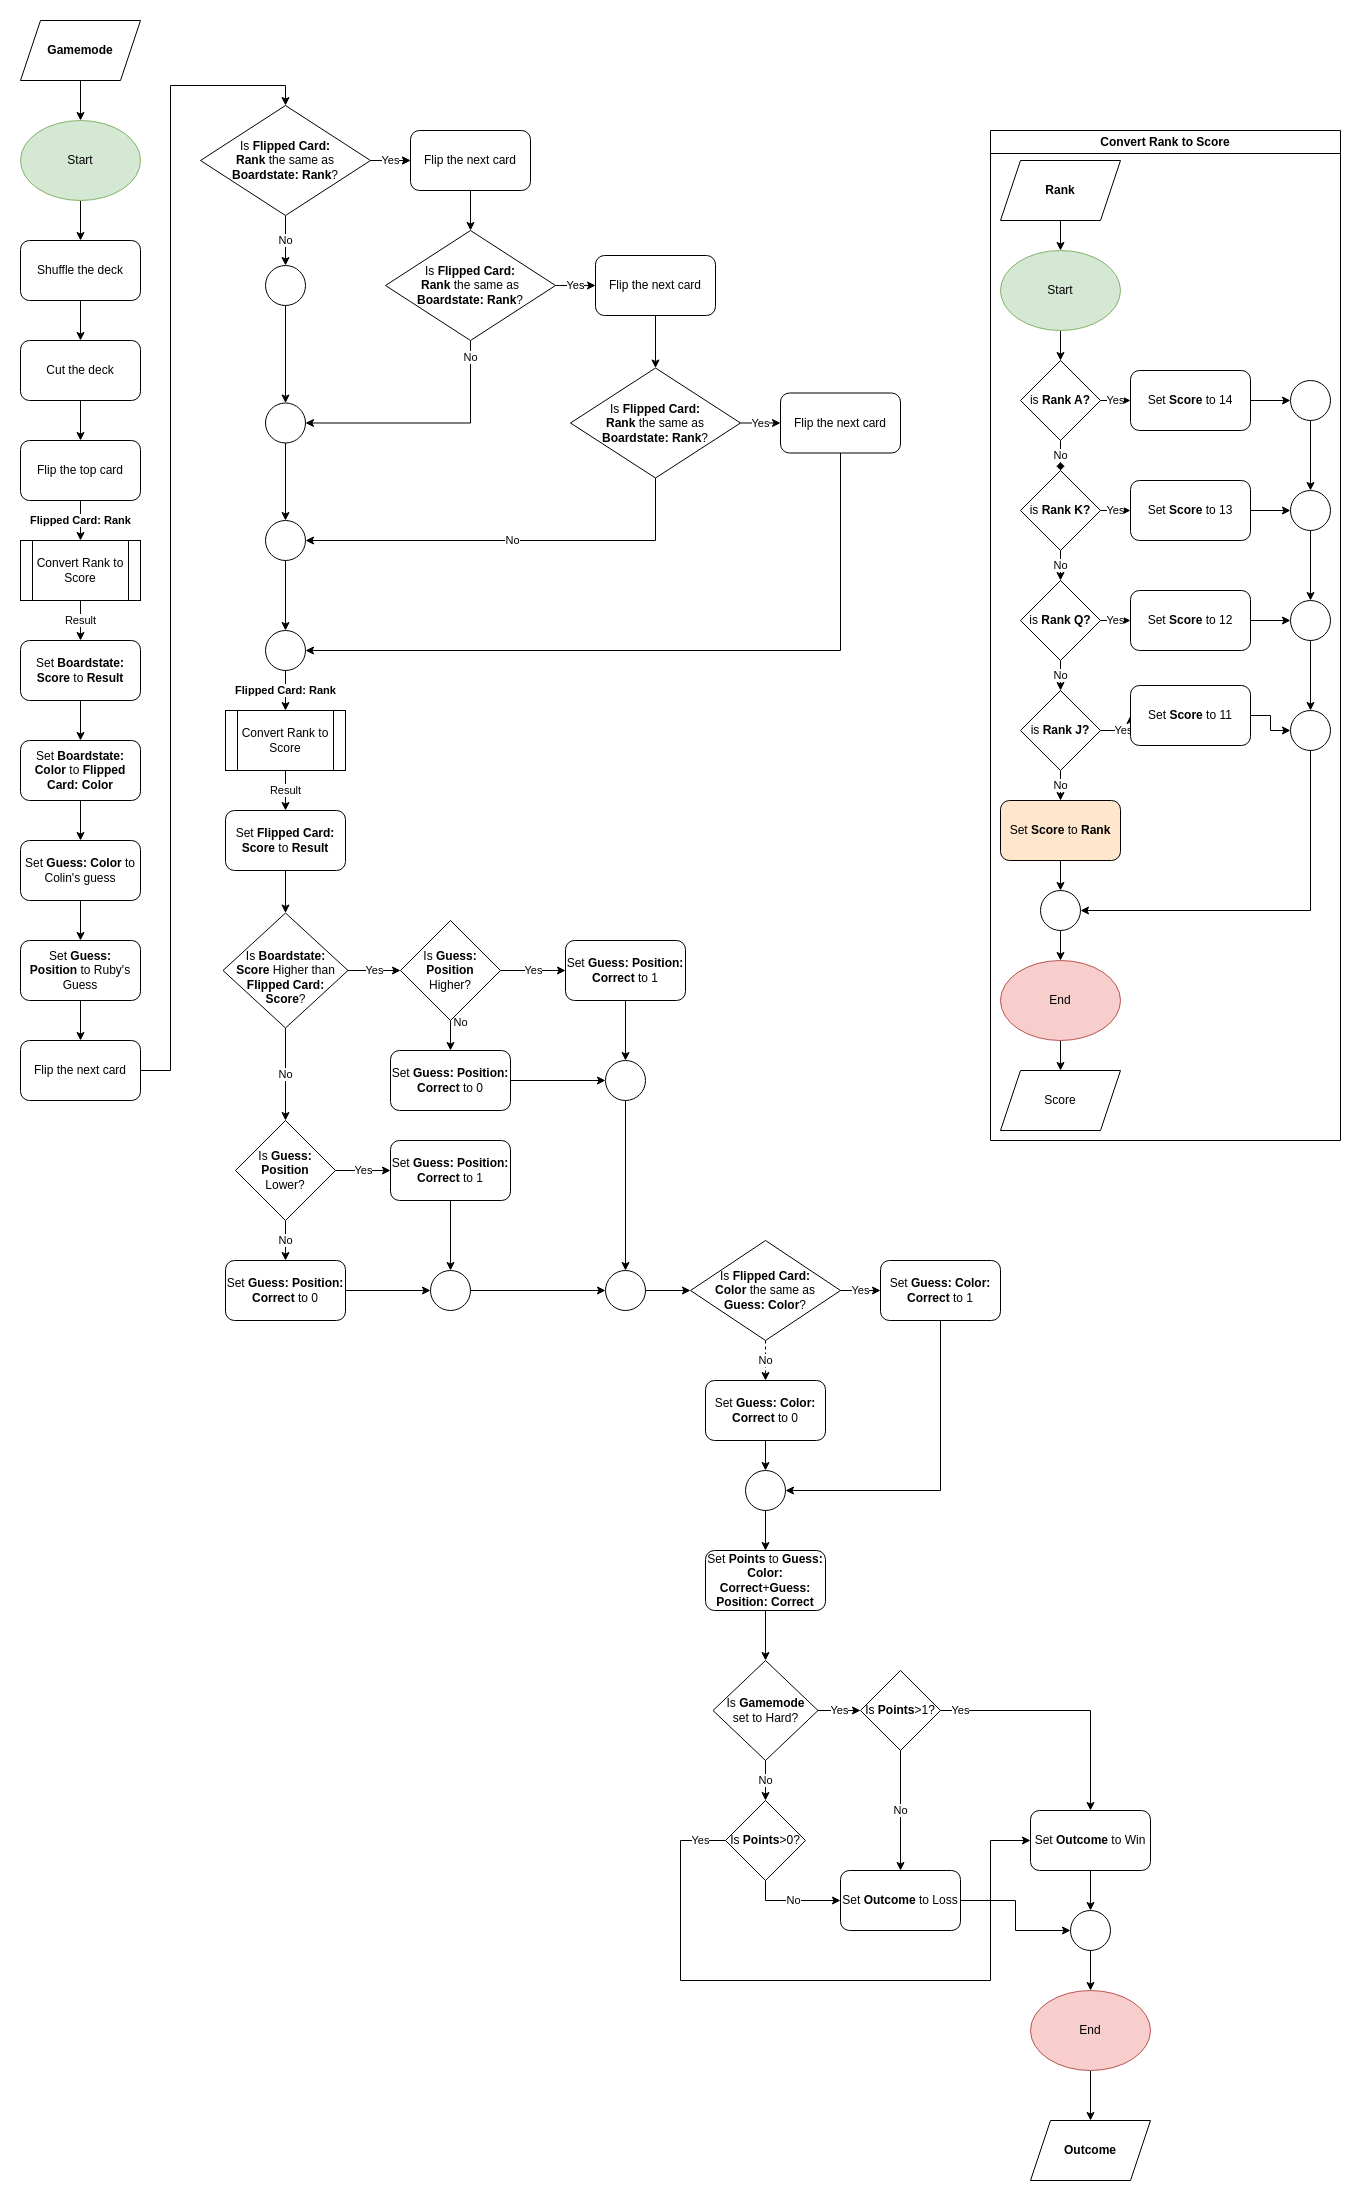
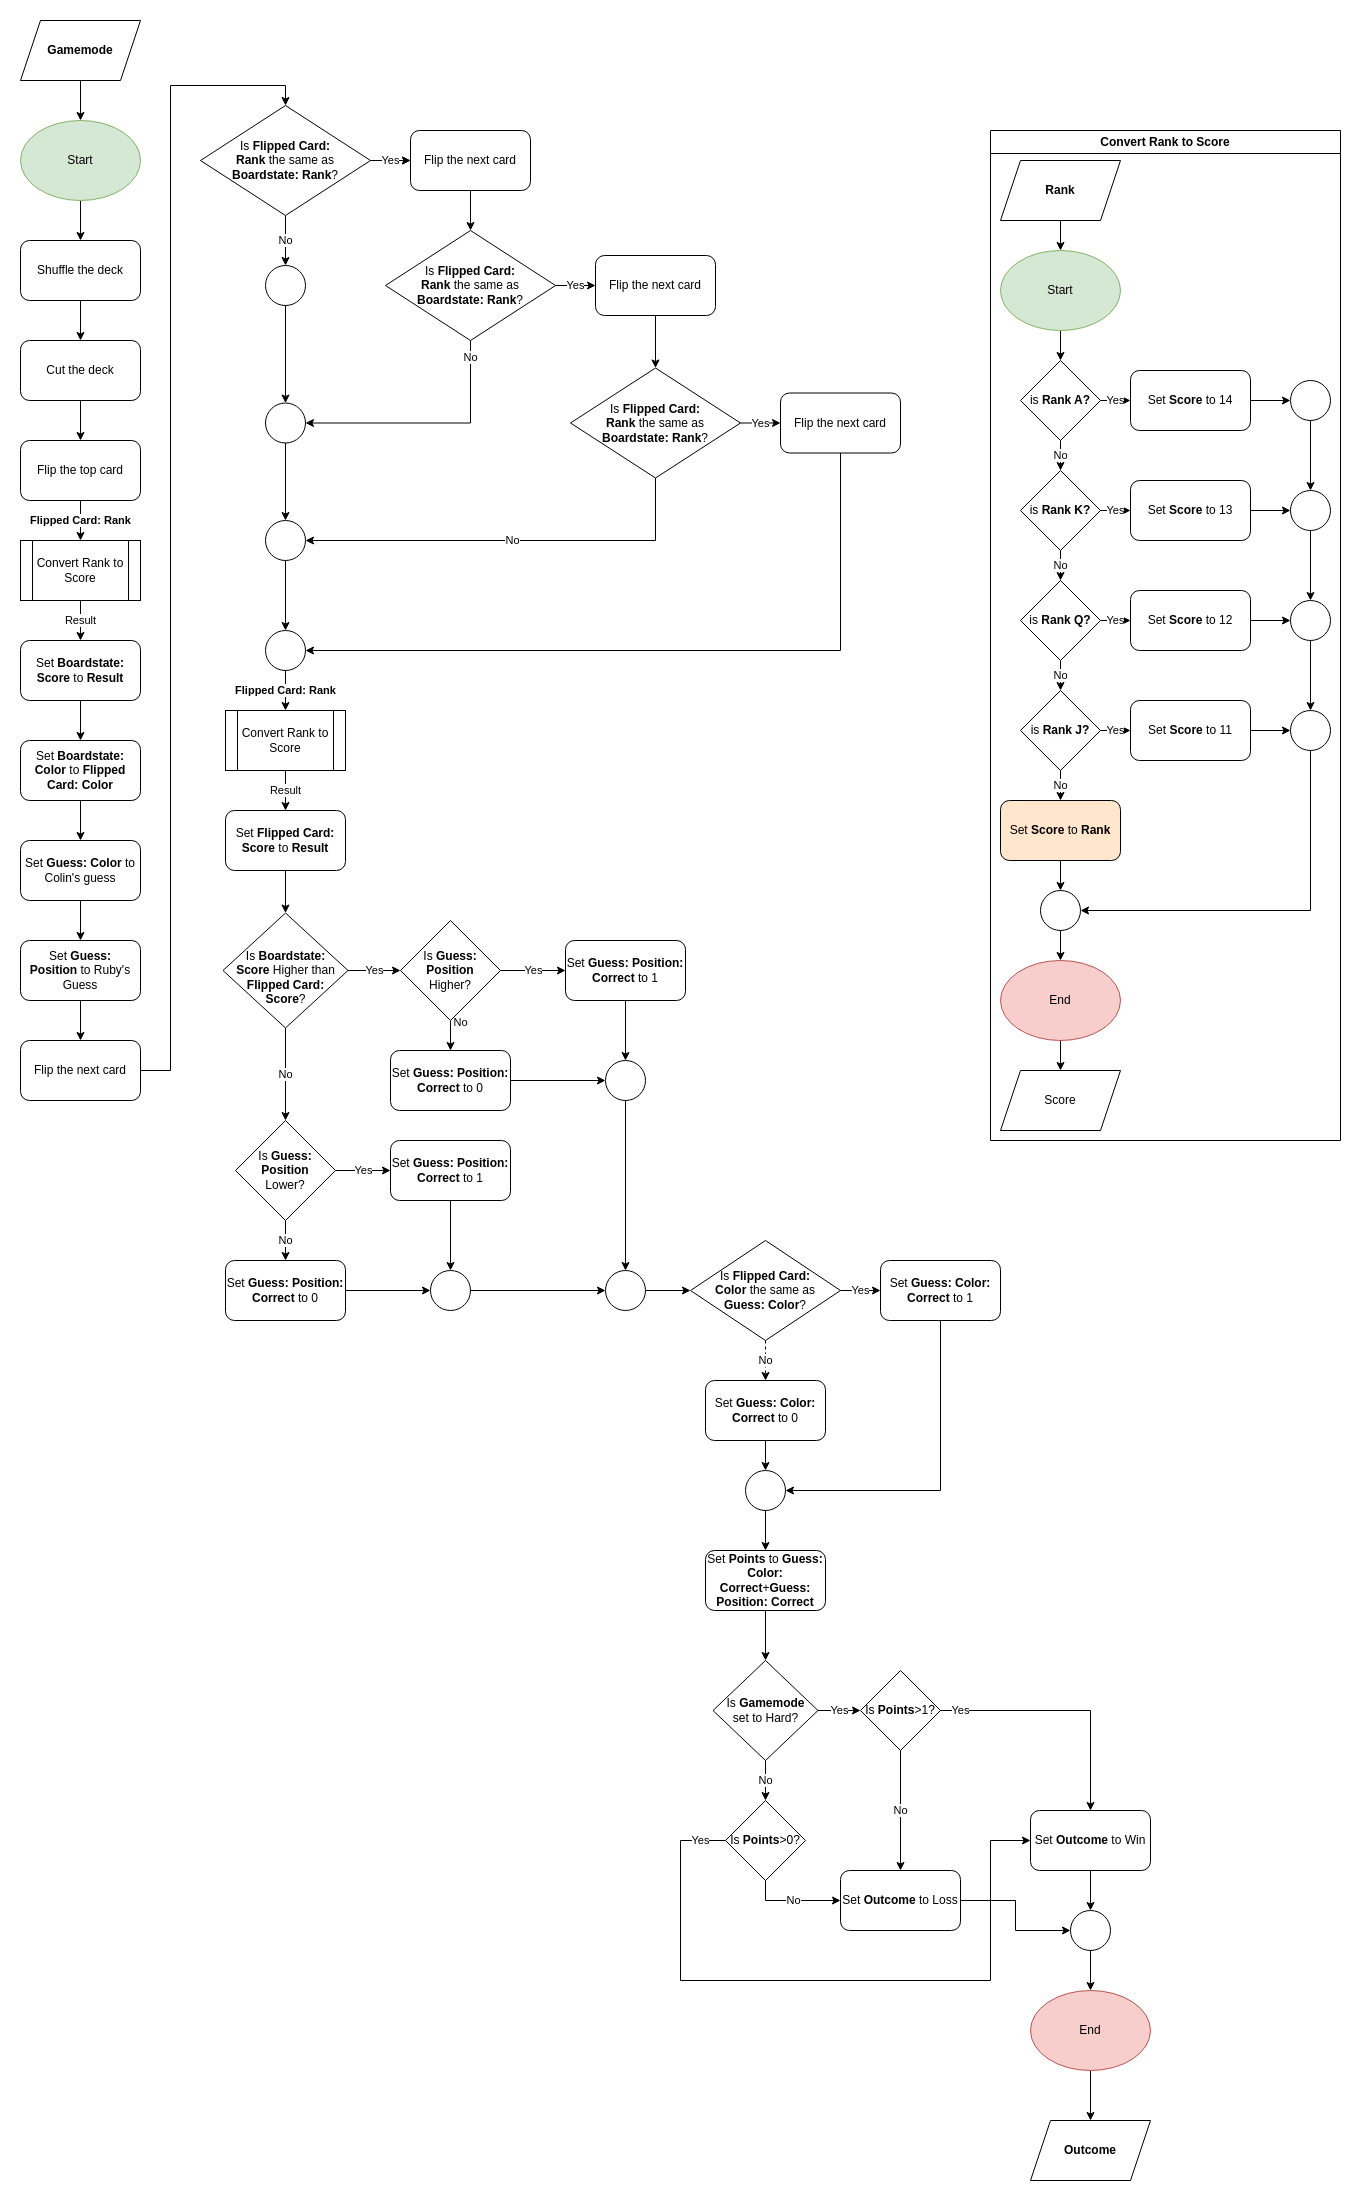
(1061, 462) -> (1061, 462)
(1191, 716) -> (1191, 731)
